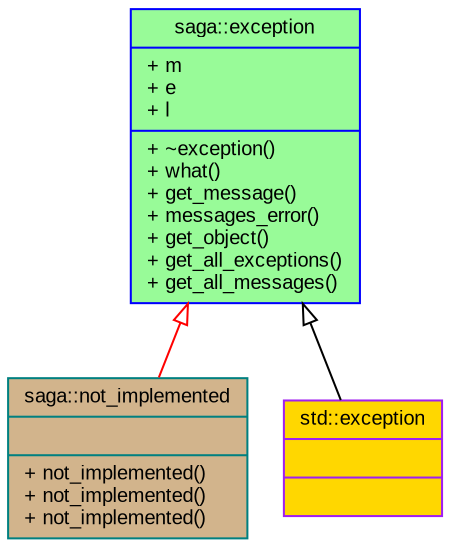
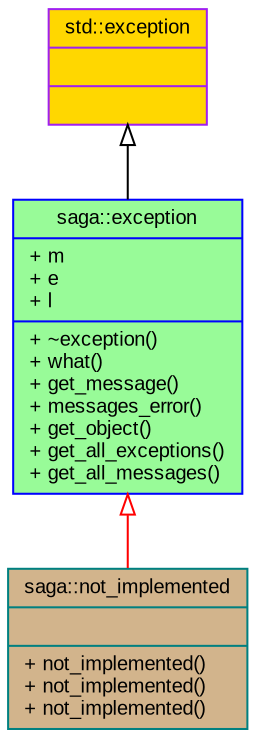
(326, 362) -> (128, 172)
